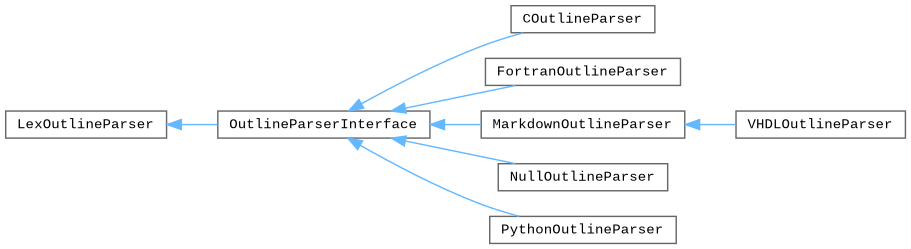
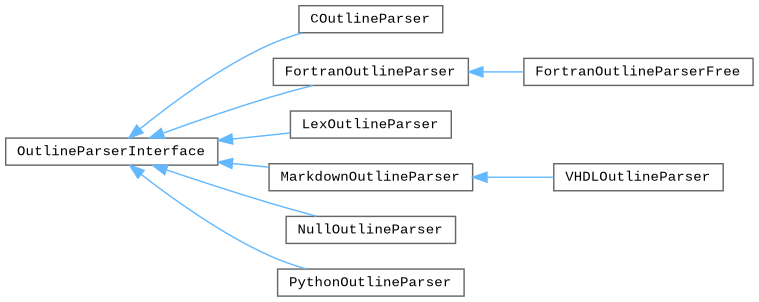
none -> (638, 72)
(199, 125) -> (261, 136)
